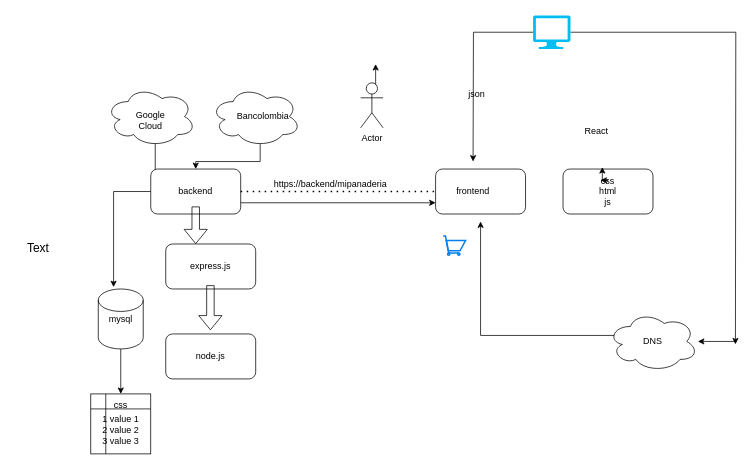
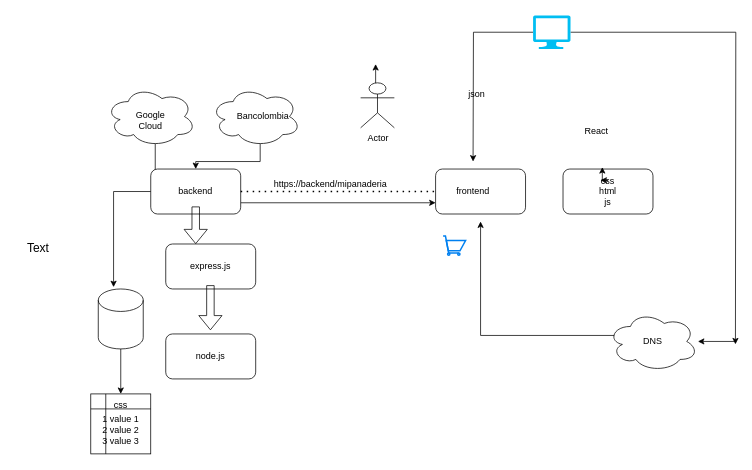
(372, 105) -> (377, 105)
(120, 319) -> none
